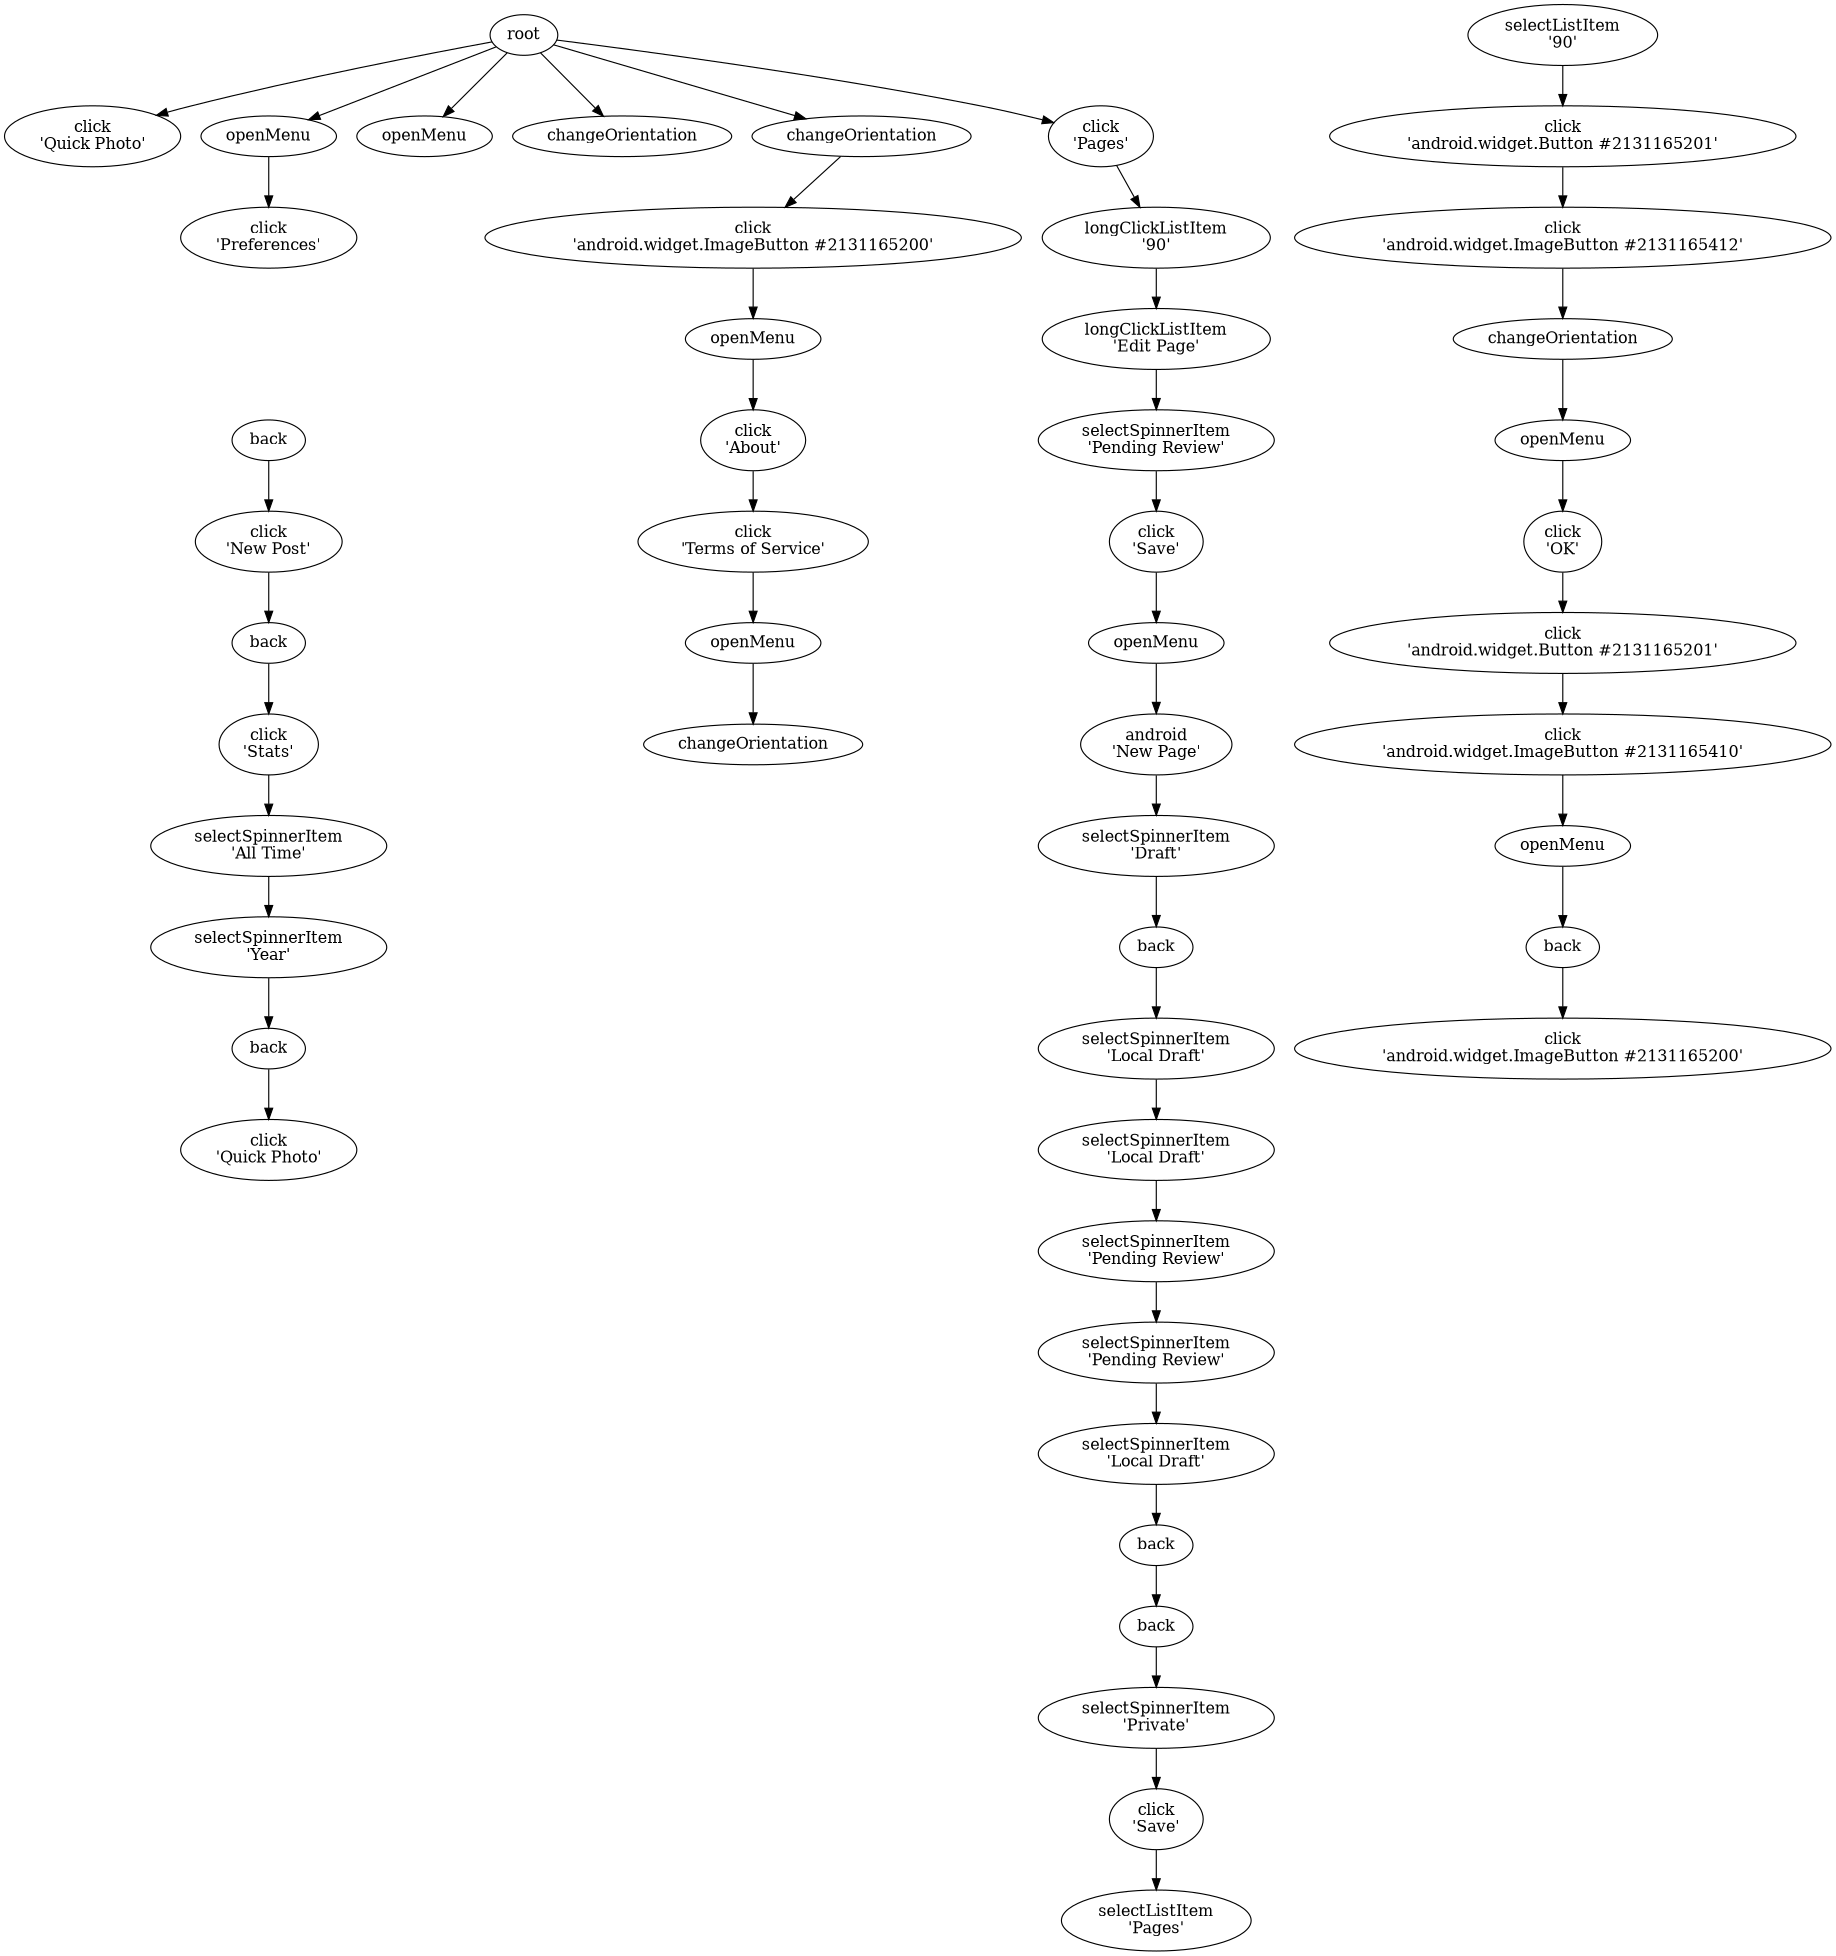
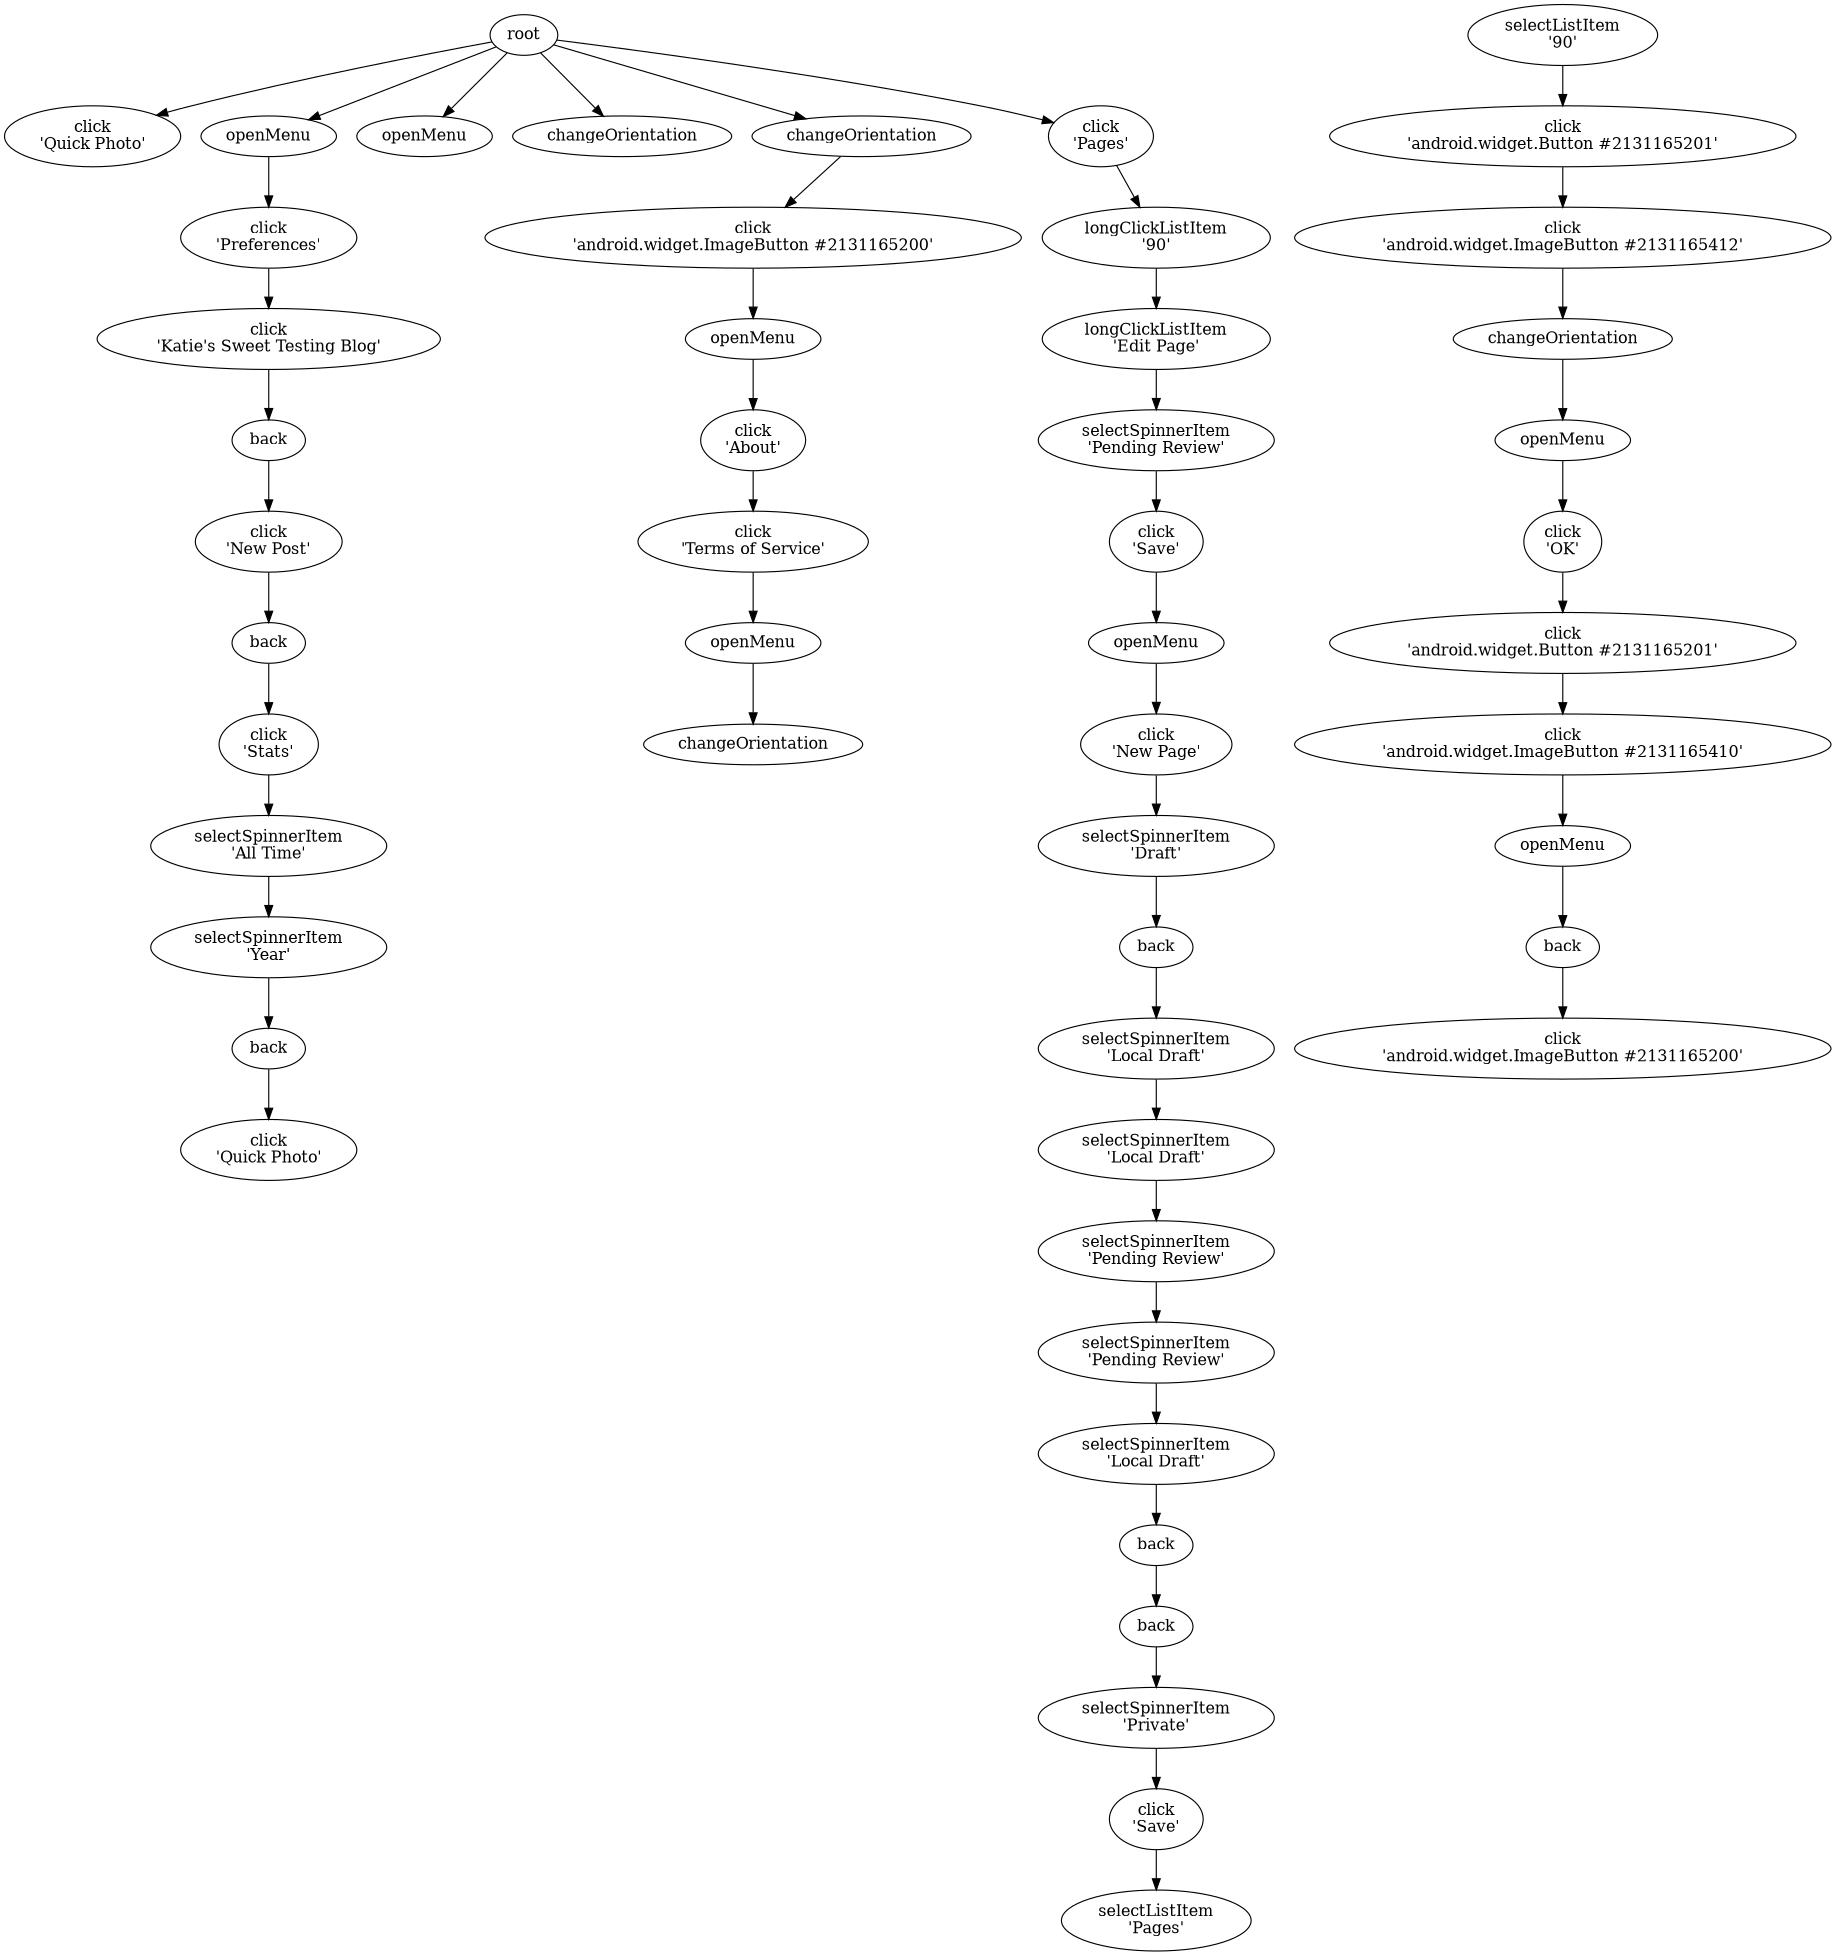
none -> (269, 339)
(1156, 744) -> (1156, 744)
